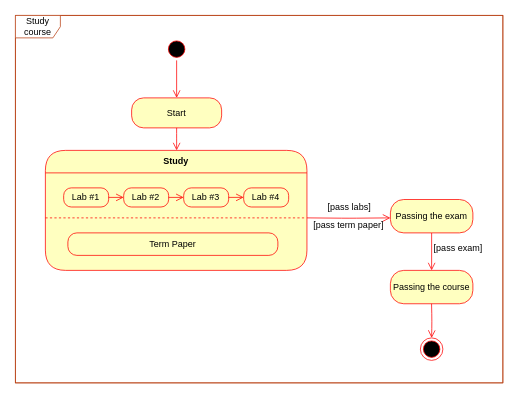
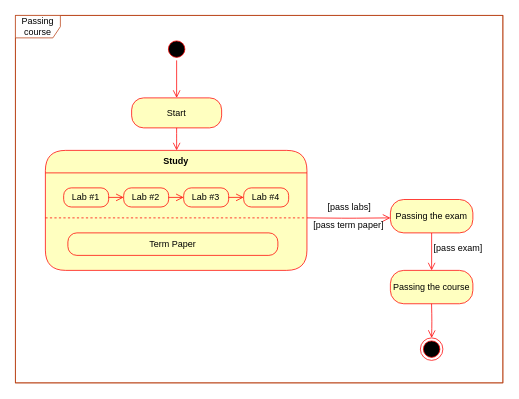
(38, 27) -> (38, 27)
